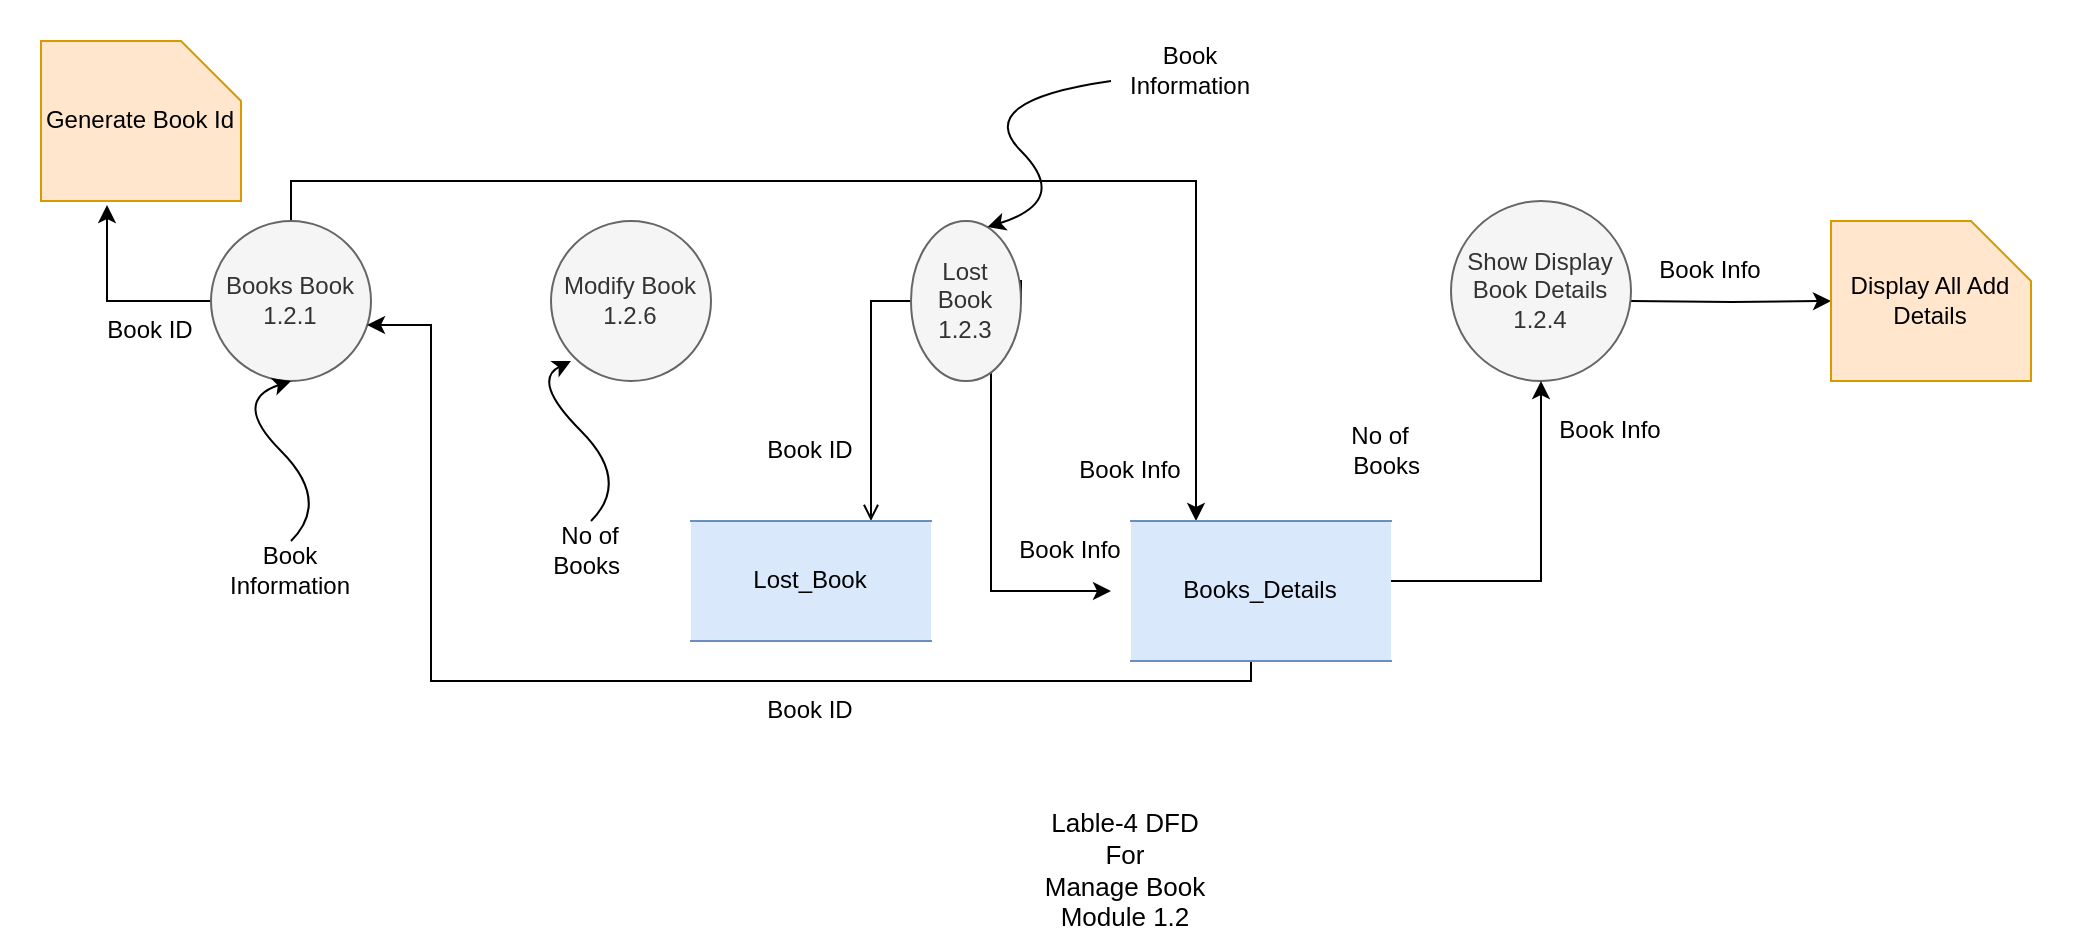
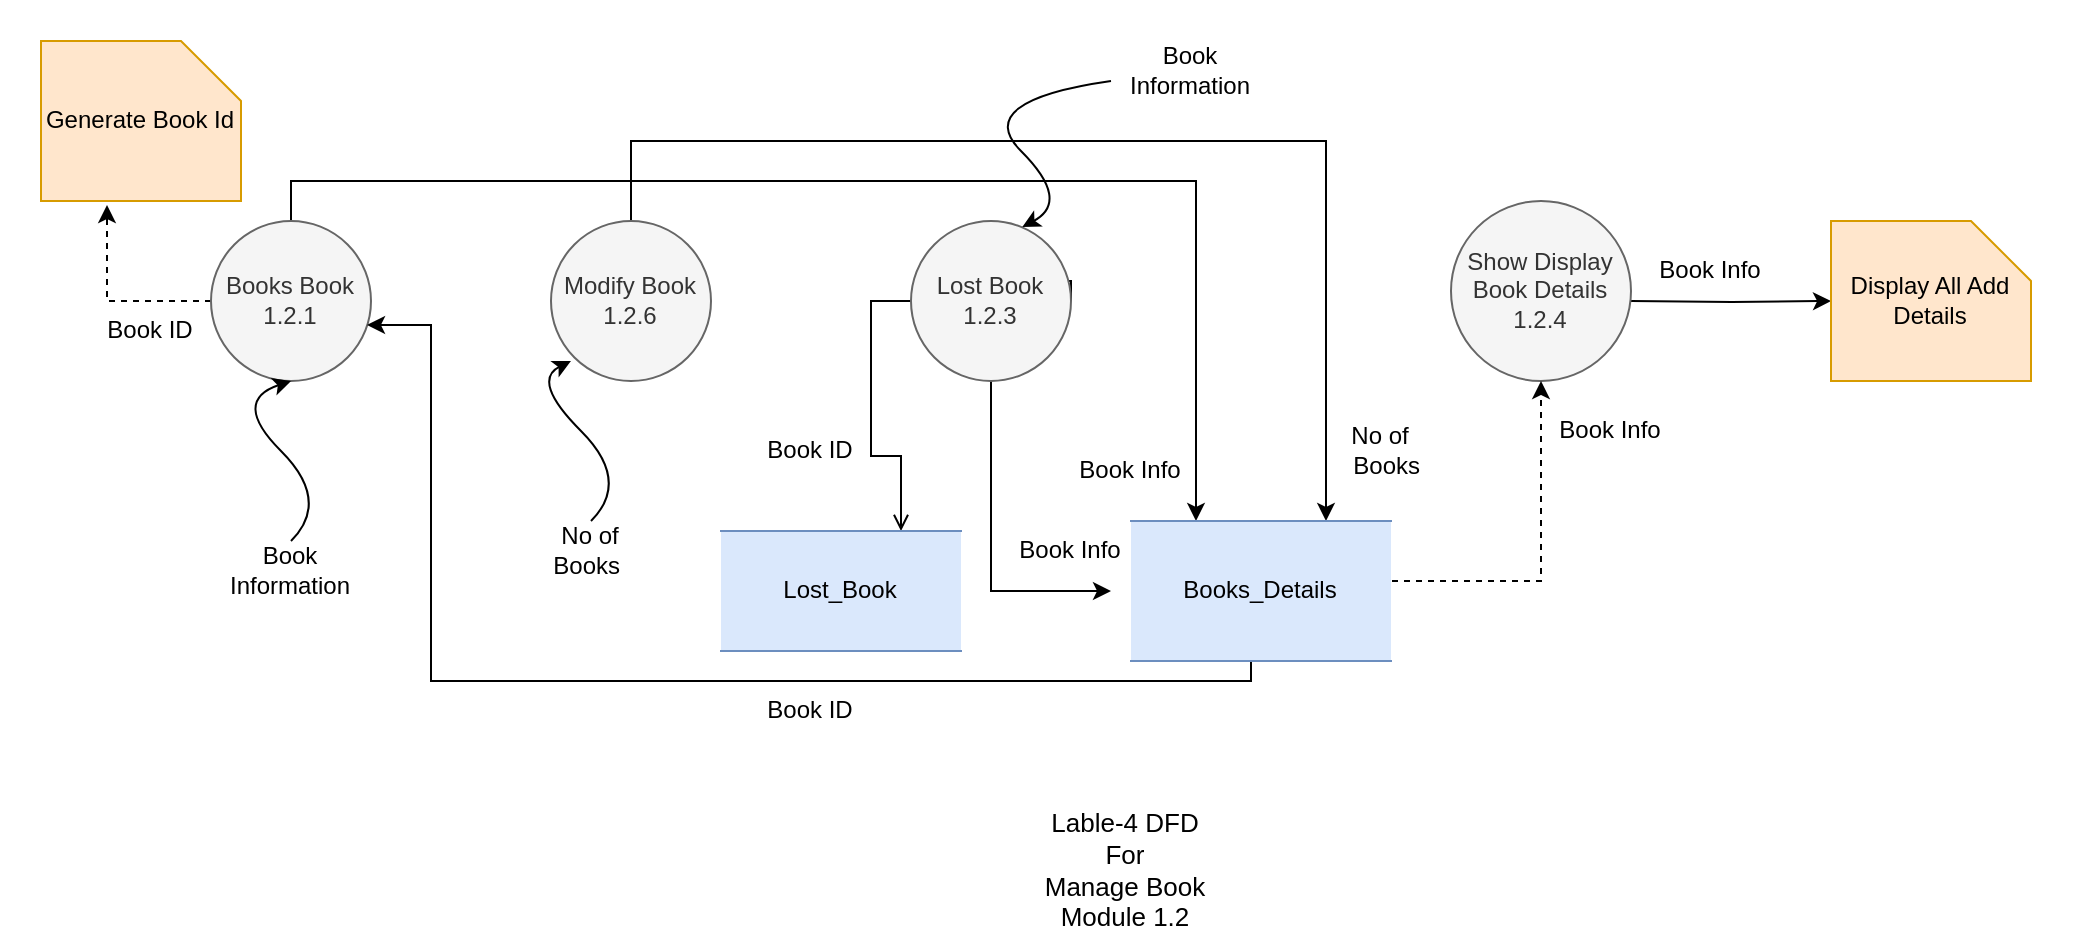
none -> (1122, 141)
(118, 301) -> (118, 301)
(966, 301) -> (991, 301)
(1541, 560) -> (1541, 560)
(811, 581) -> (841, 591)
